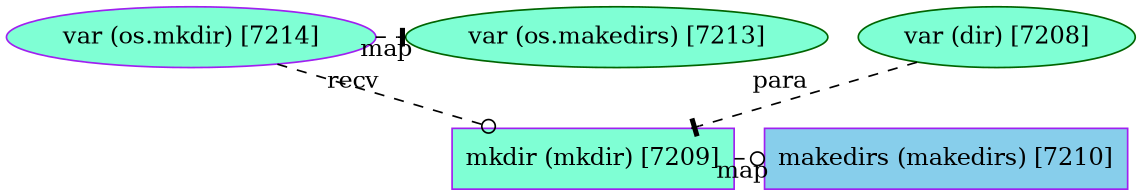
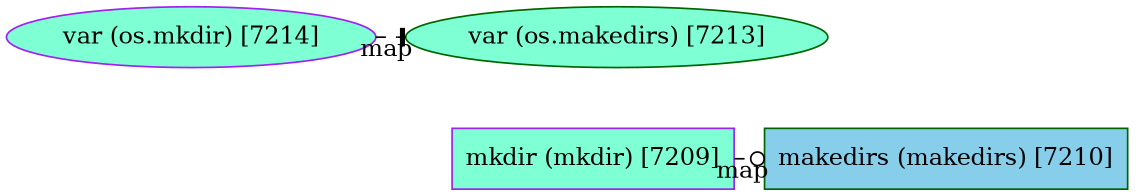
(997, 37) -> none
(379, 94) -> none
(946, 159) -> (946, 159)
